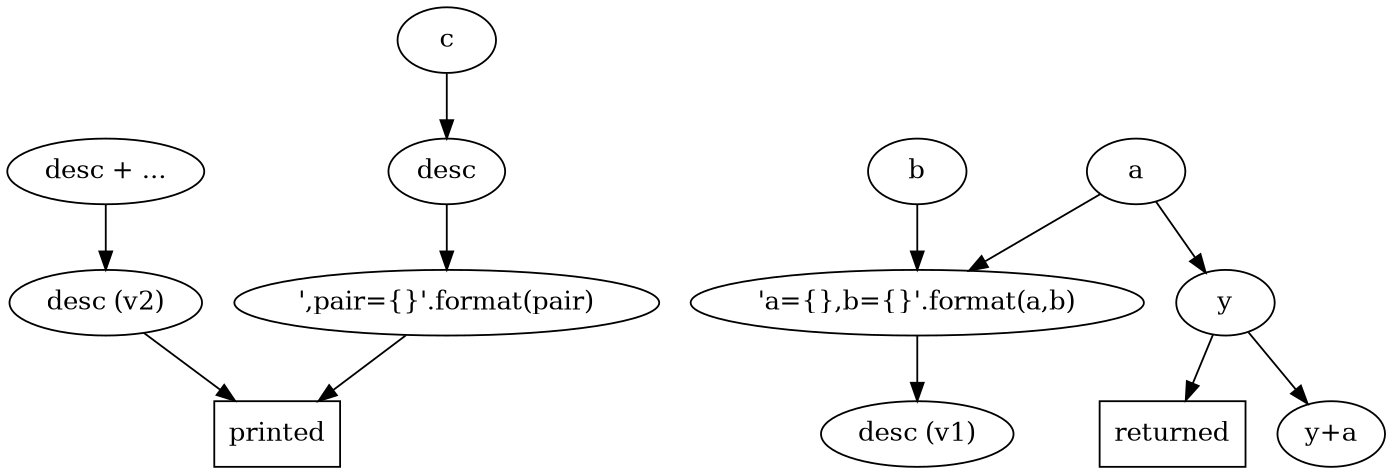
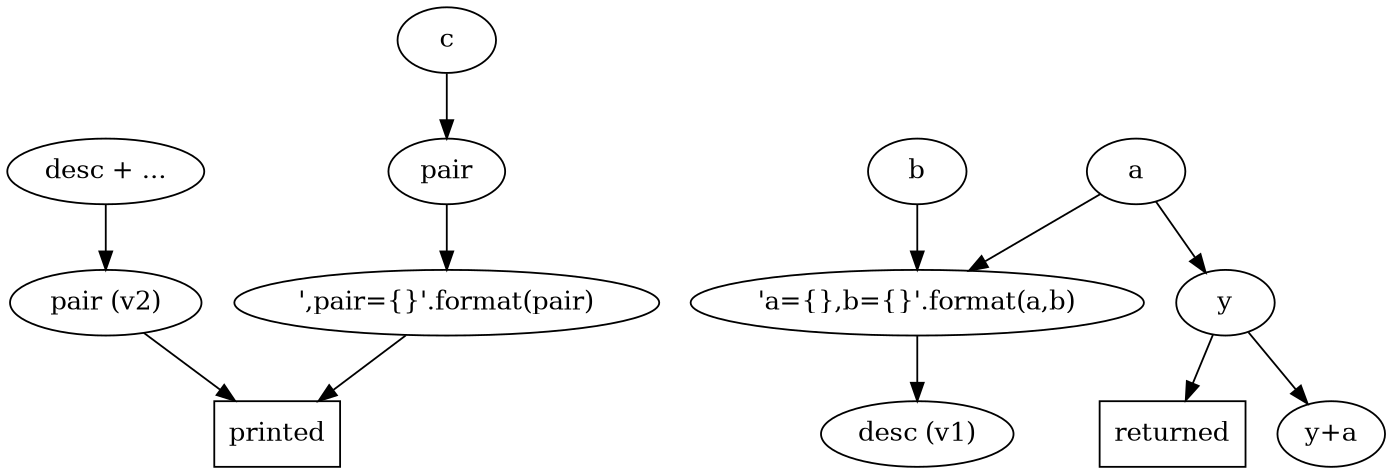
(447, 171) -> (447, 171)
(106, 303) -> (106, 303)
